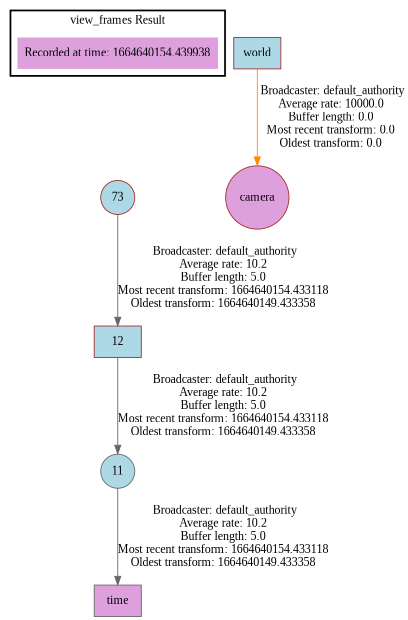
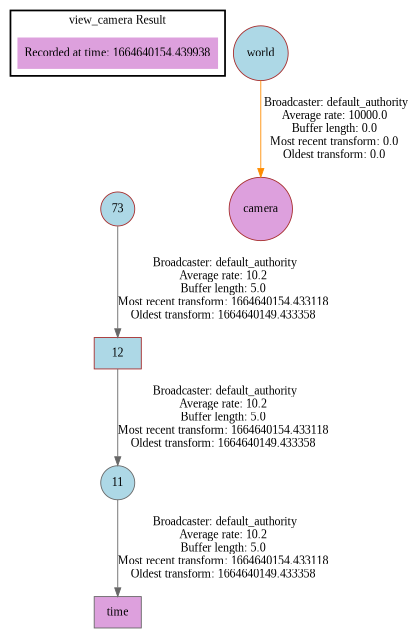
(118, 20) -> (118, 20)
(257, 53) -> (261, 53)
